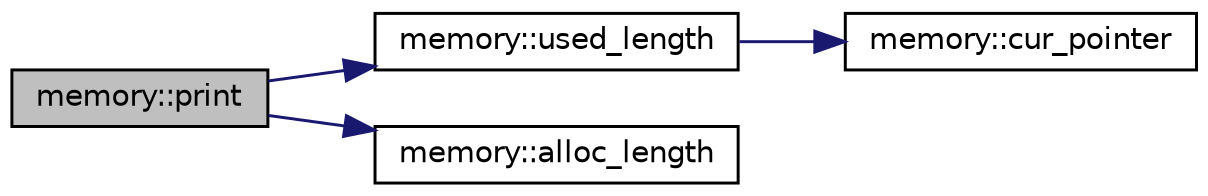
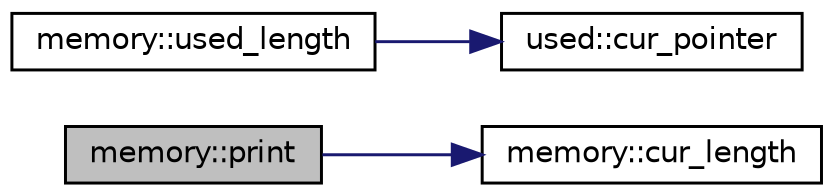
(1021, 42) -> (652, 42)
(307, 76) -> none
(557, 155) -> (652, 155)
